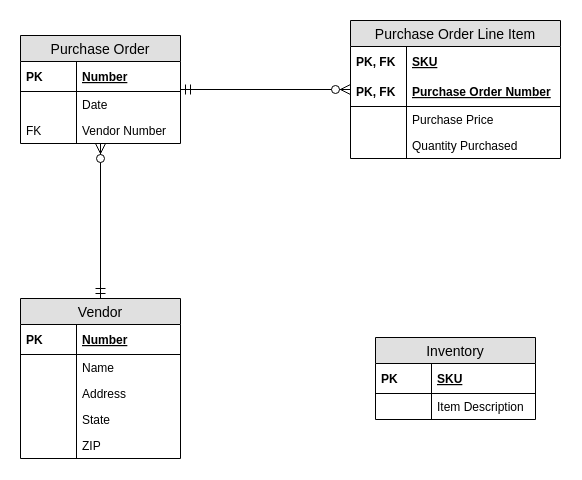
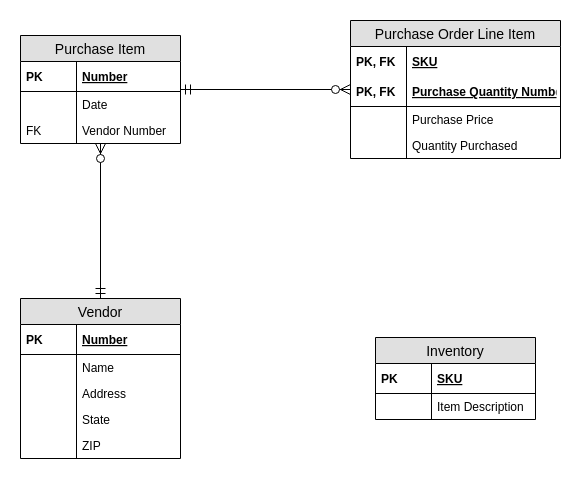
(100, 49) -> (100, 49)
(479, 92) -> (488, 92)
